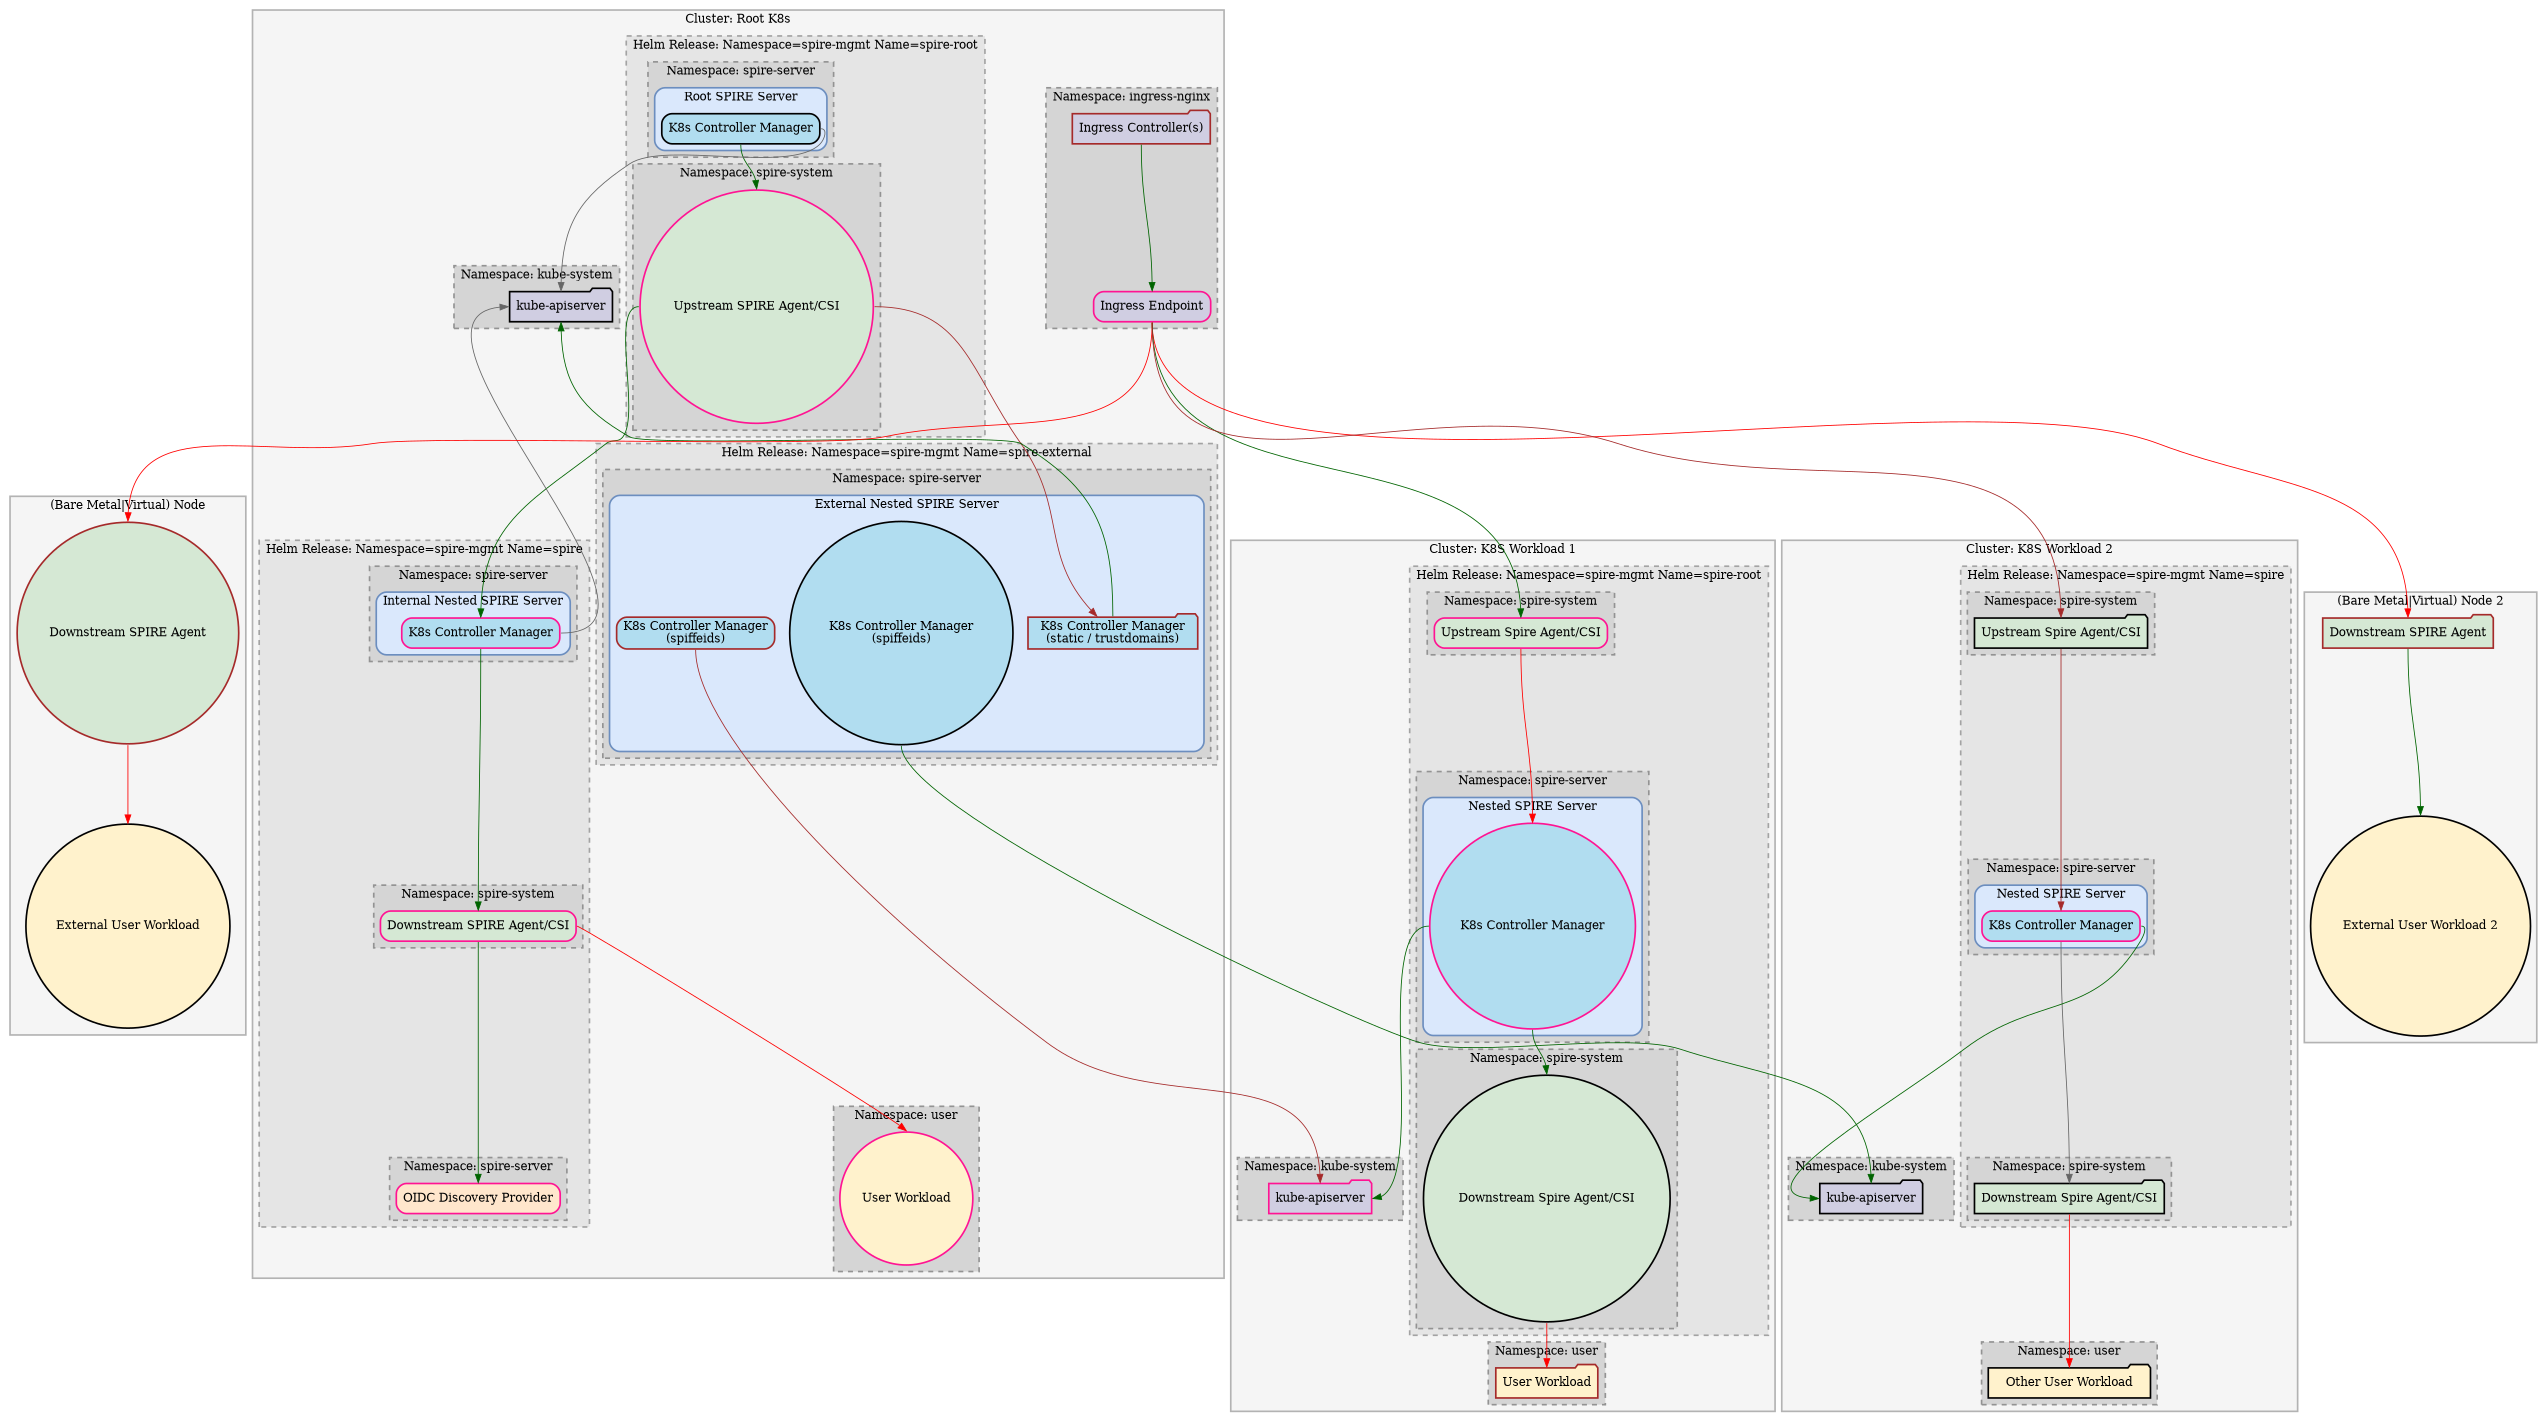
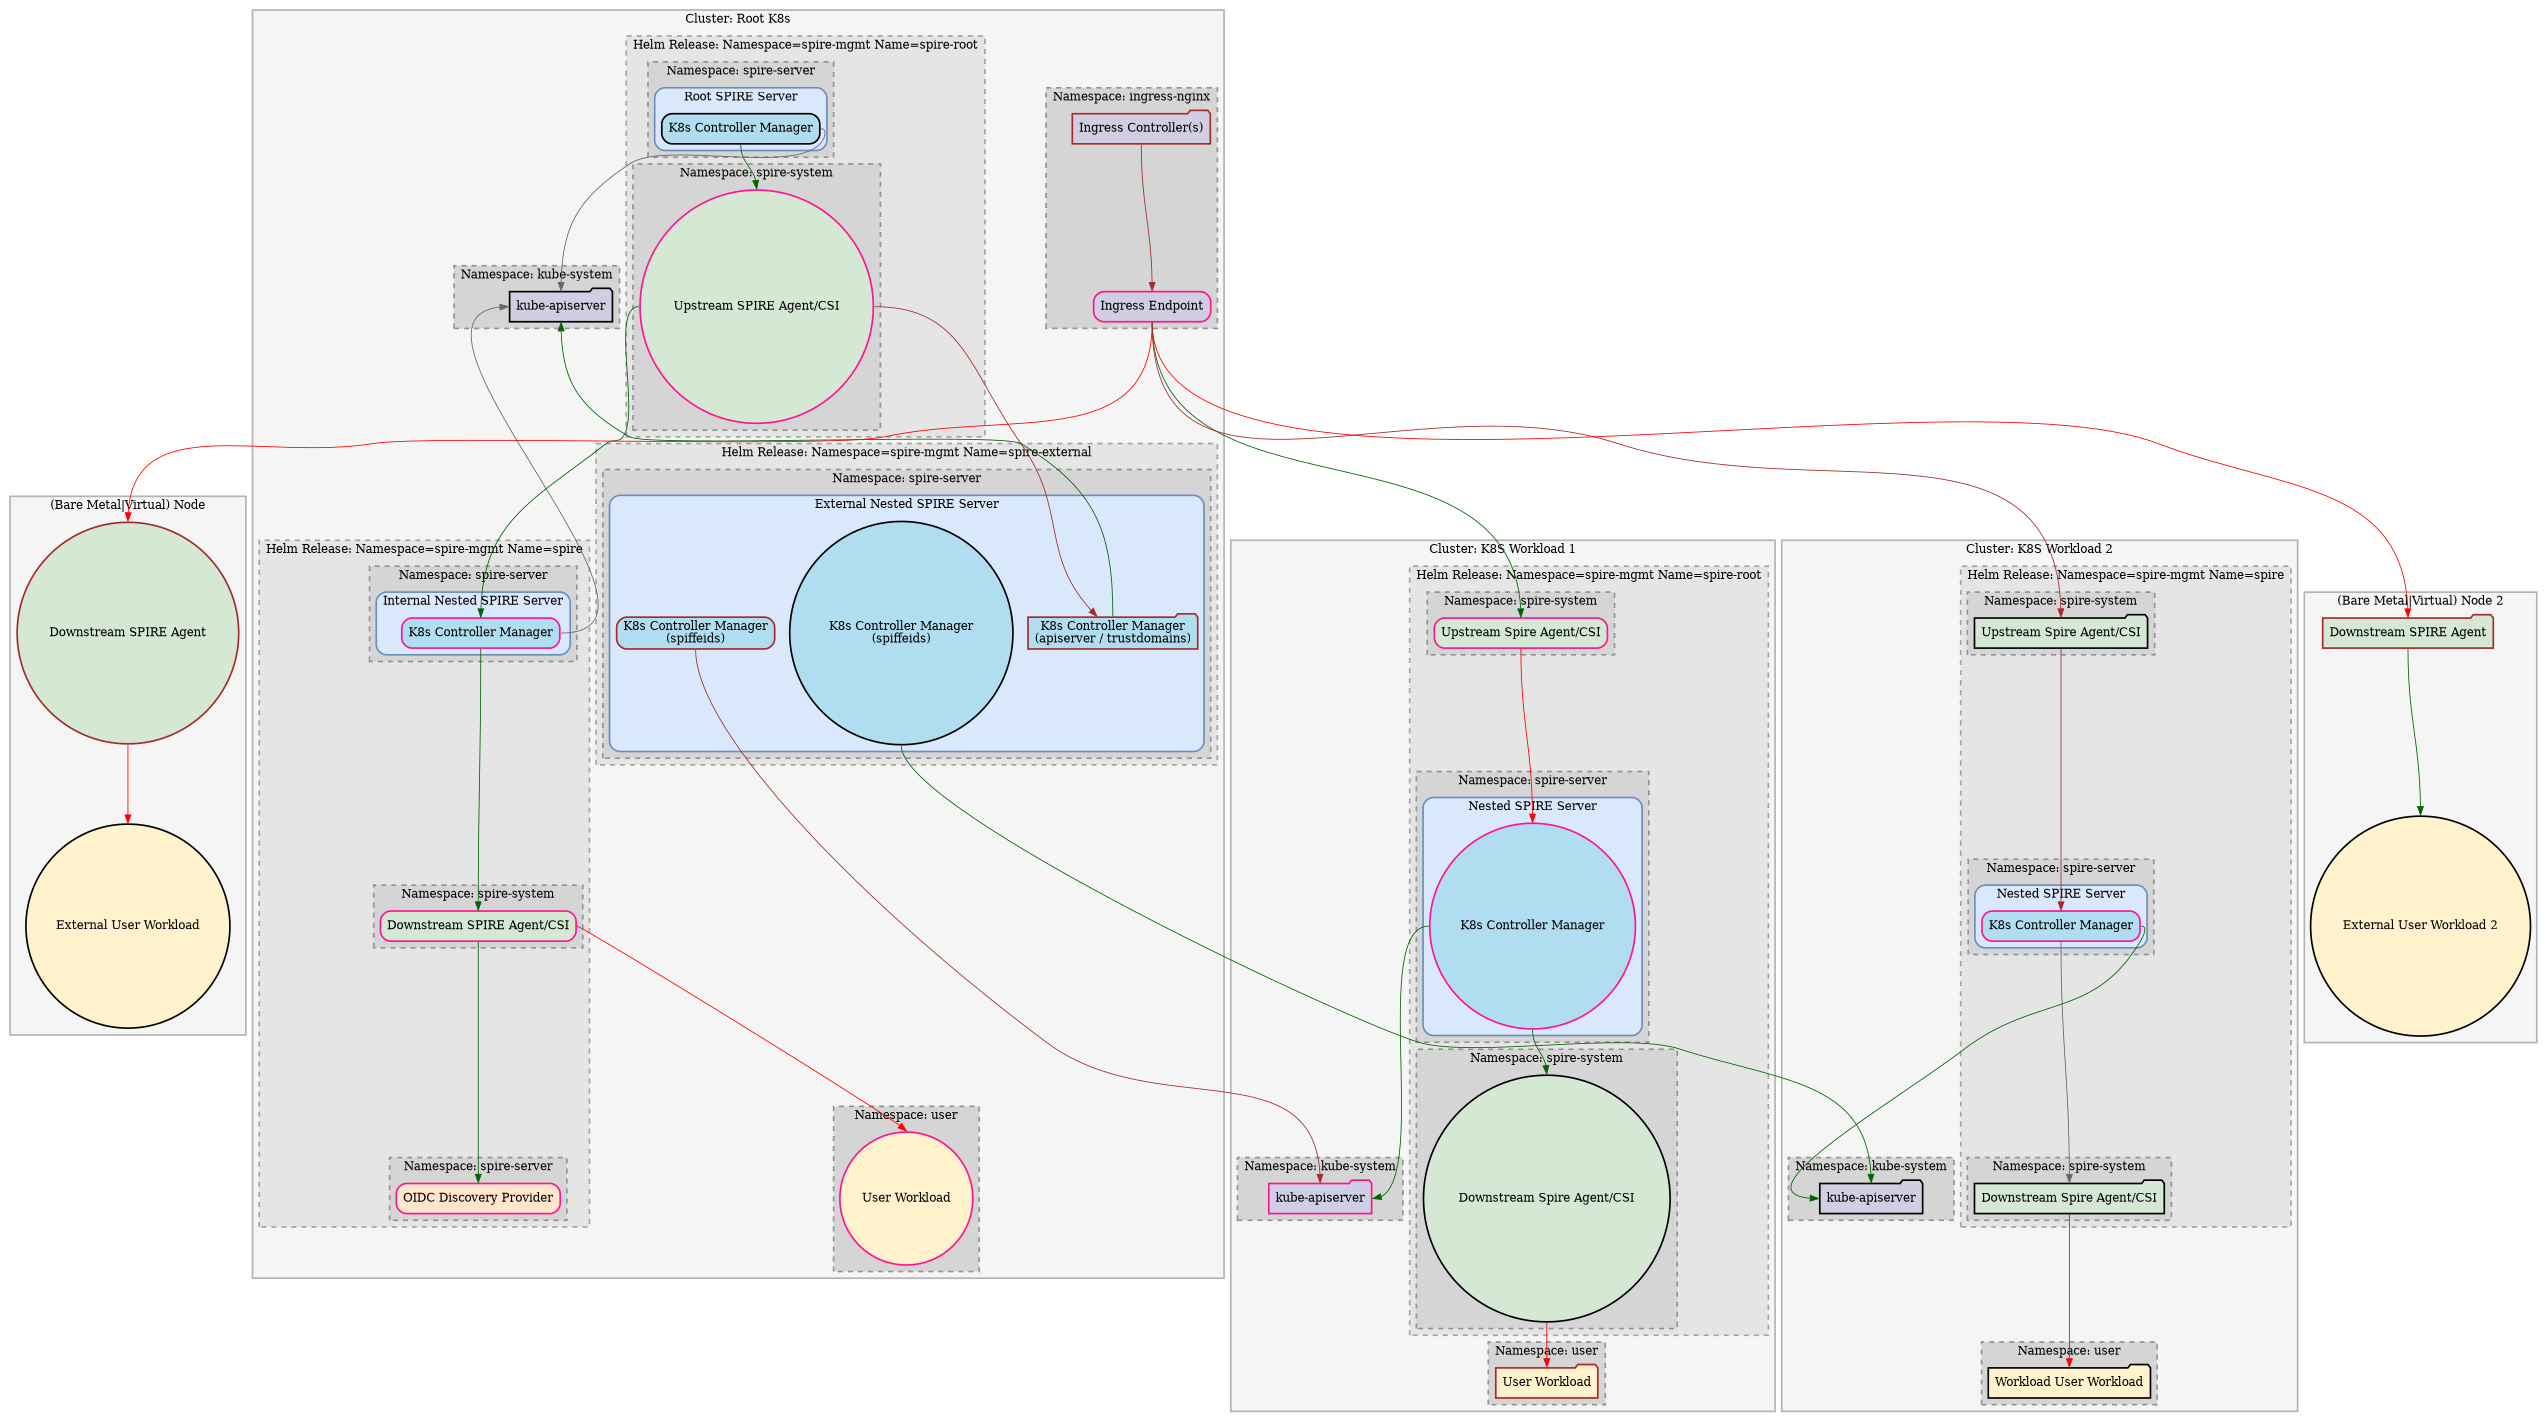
(1146, 213) -> (1146, 213)
(1113, 633) -> (1113, 633)
(2069, 1383) -> (2069, 1383)
